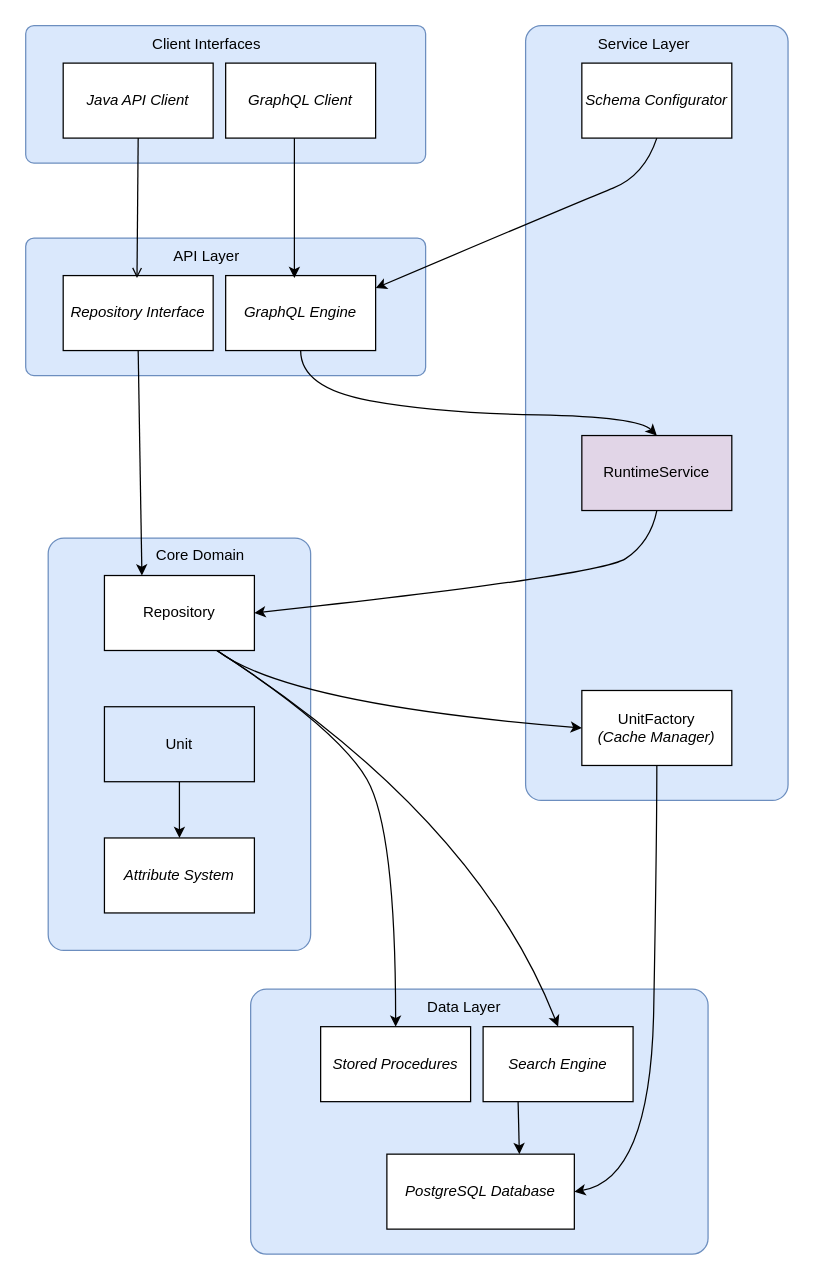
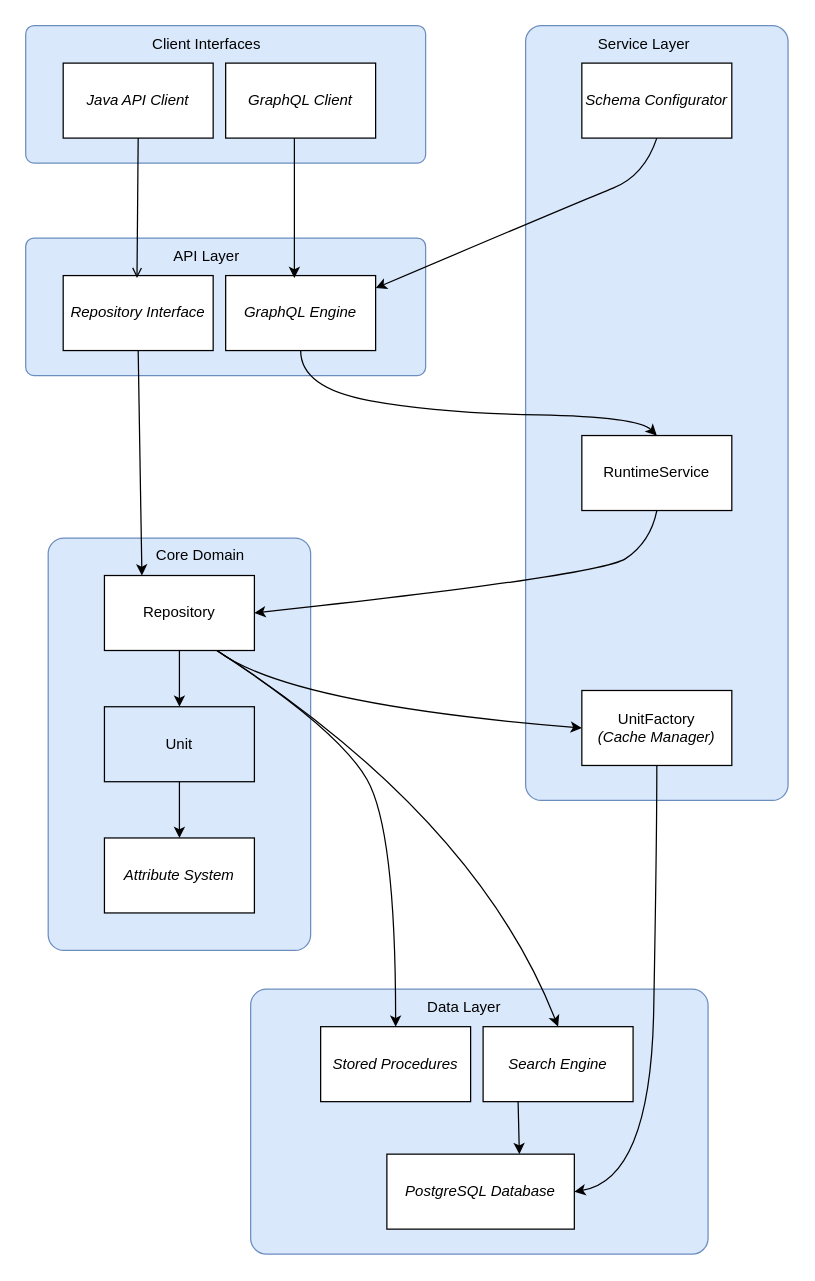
(657, 473) -> (657, 473)
none -> (179, 675)
